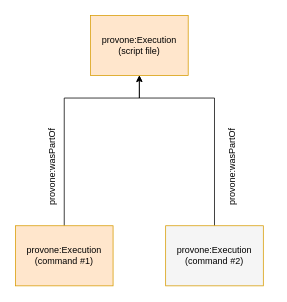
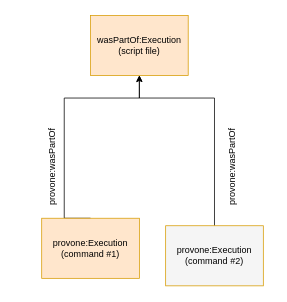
(139, 45) -> (139, 45)
(64, 255) -> (90, 248)
